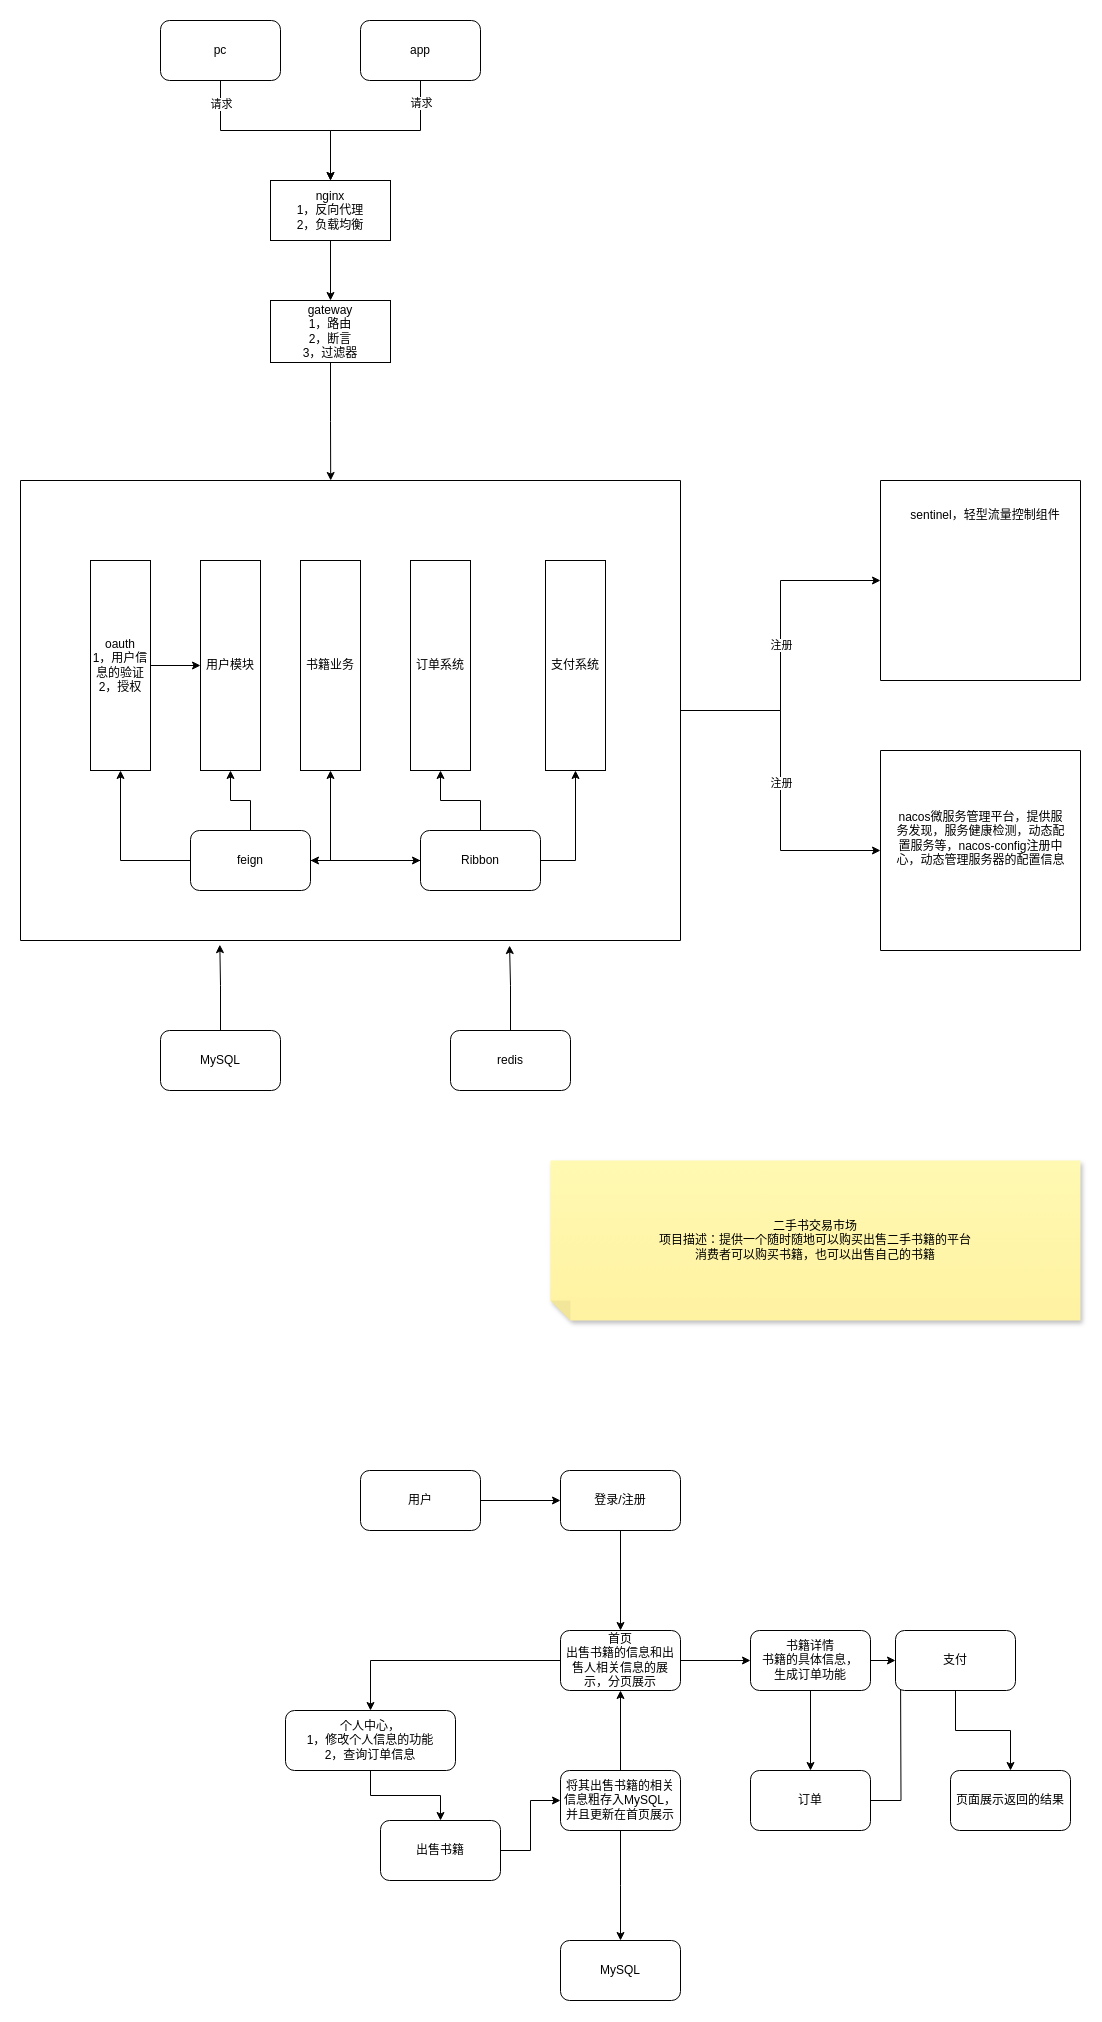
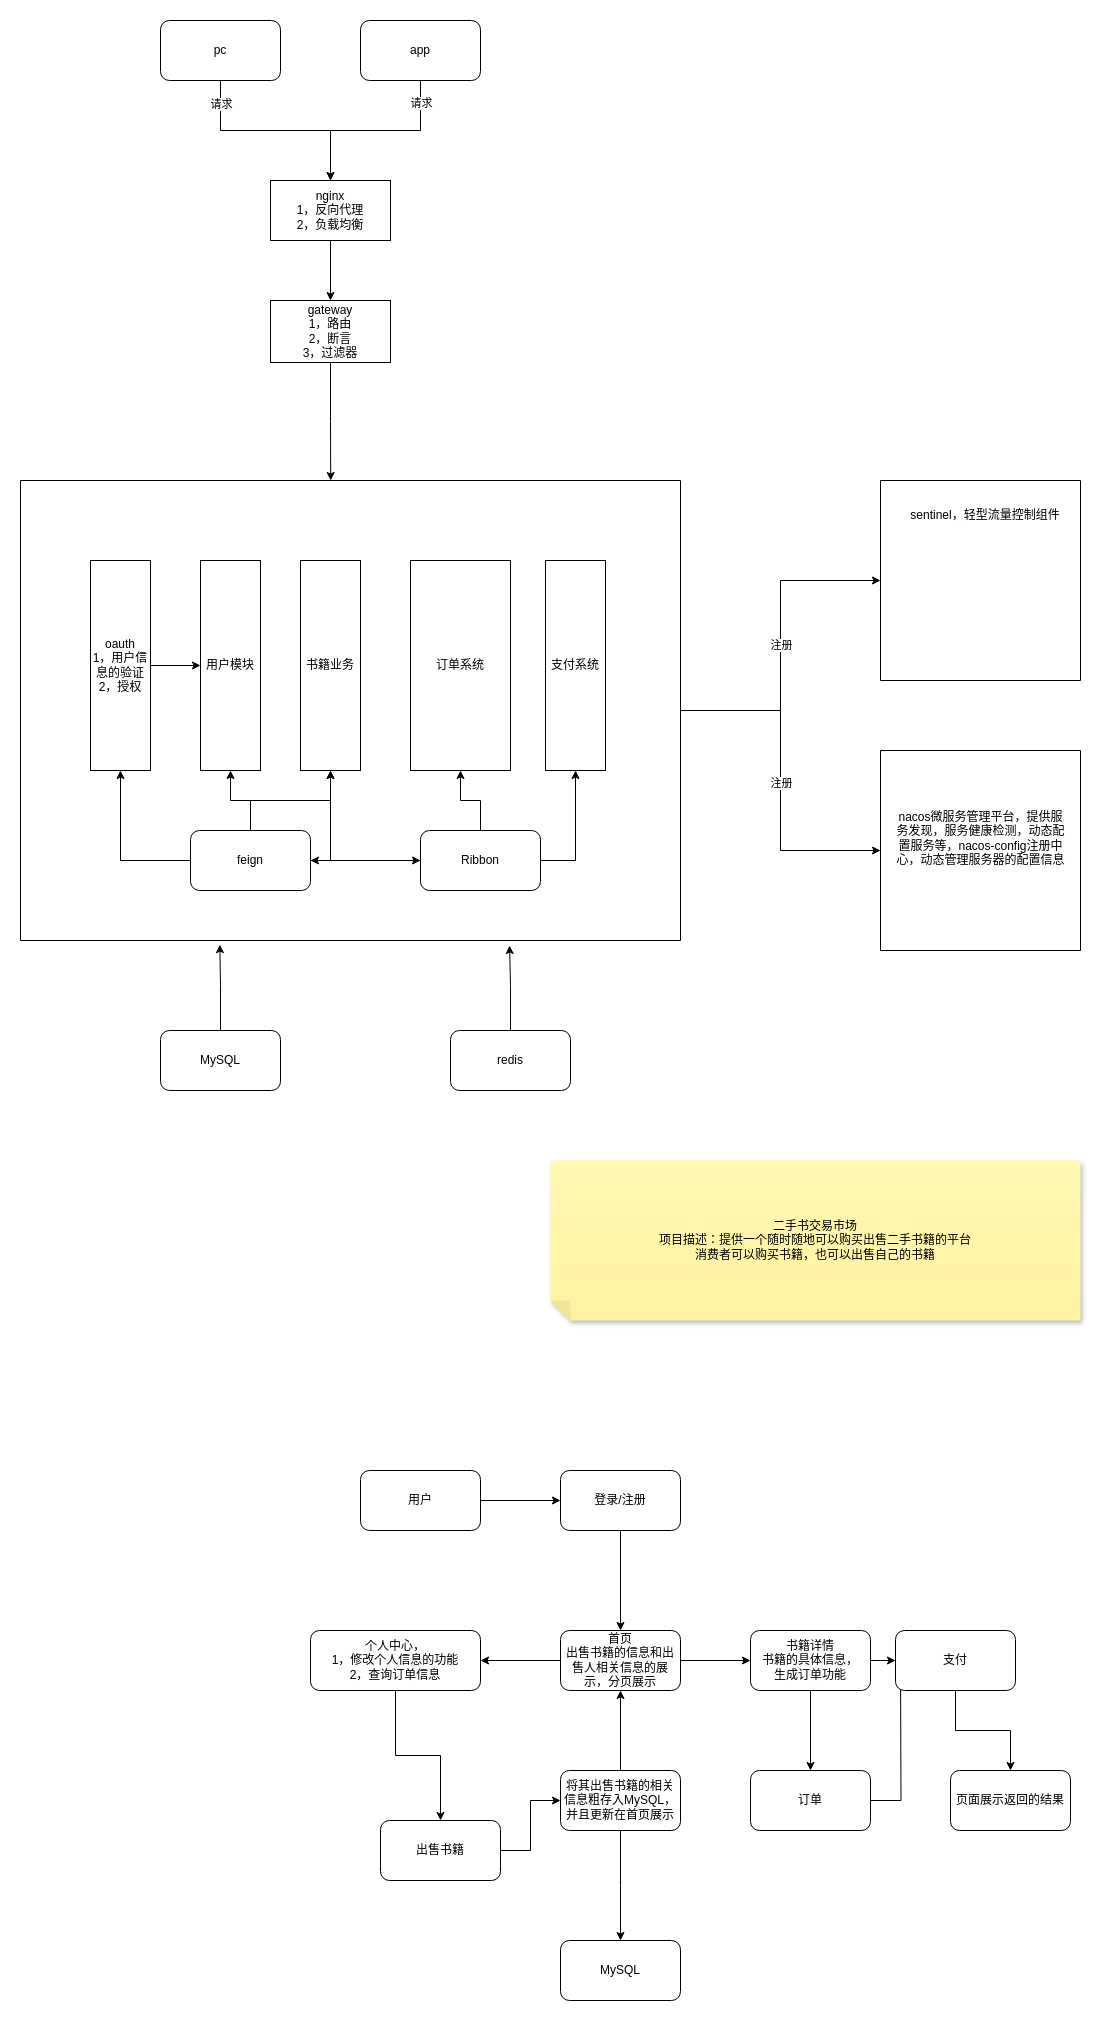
(441, 666) -> (461, 666)
none -> (290, 801)
(371, 1741) -> (396, 1661)
